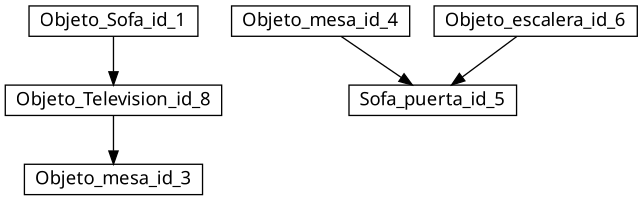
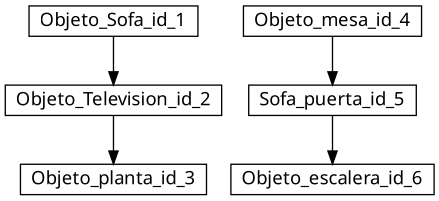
(490, 57) -> (332, 133)
(113, 100) -> (113, 100)
(113, 179) -> (113, 179)
